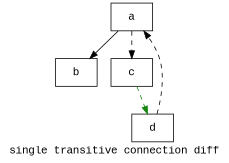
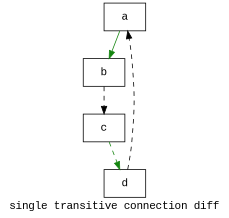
(132, 41) -> (104, 96)
(107, 42) -> (116, 41)
